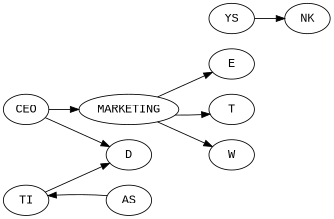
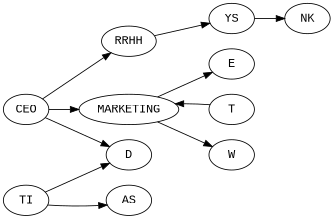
none -> (129, 41)
(188, 115) -> (197, 104)
(82, 195) -> (73, 206)
